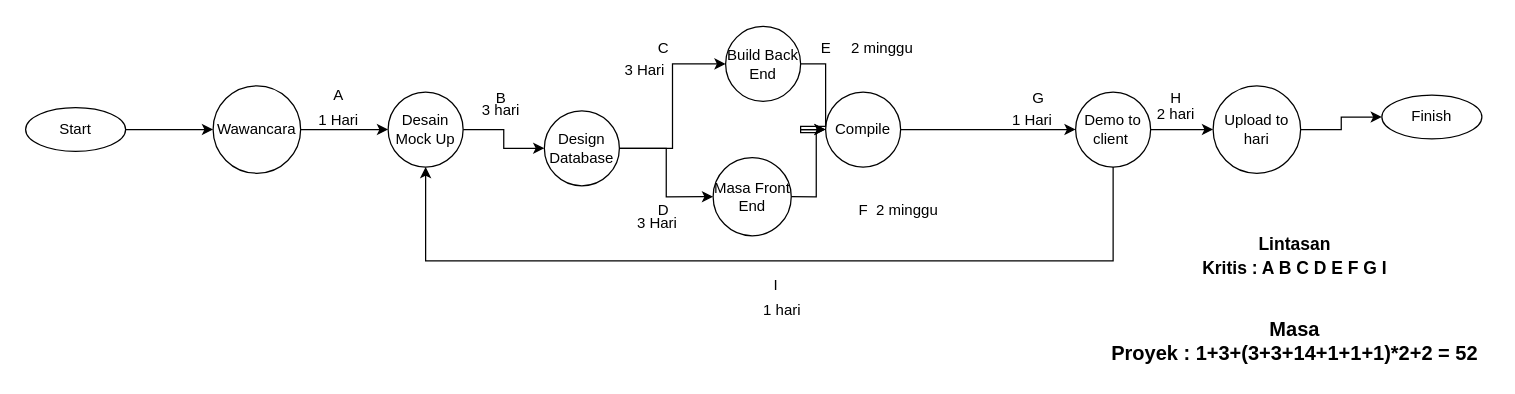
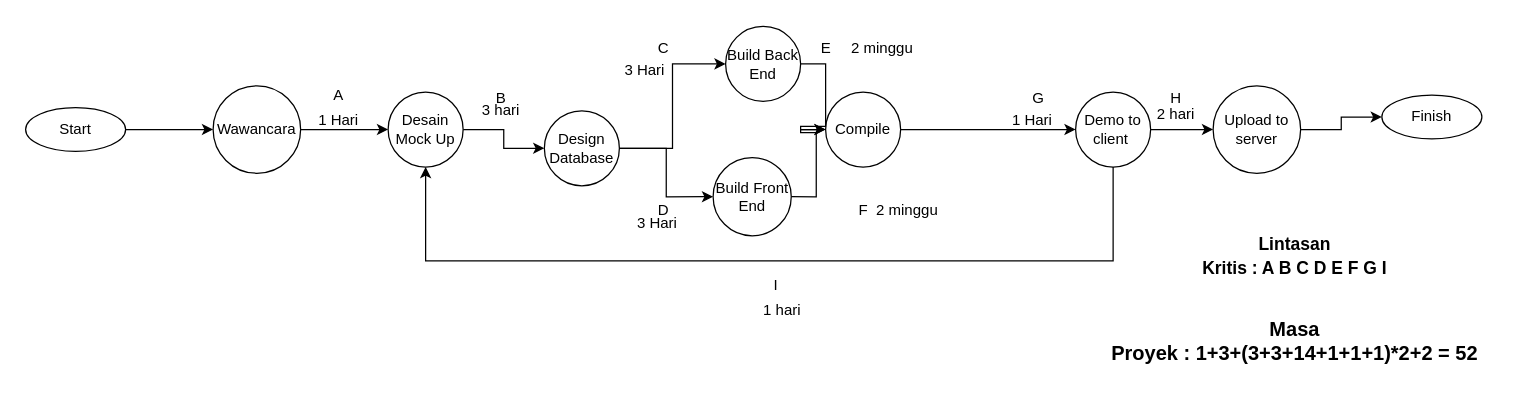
(1257, 129) -> (1257, 129)
(753, 197) -> (753, 197)
